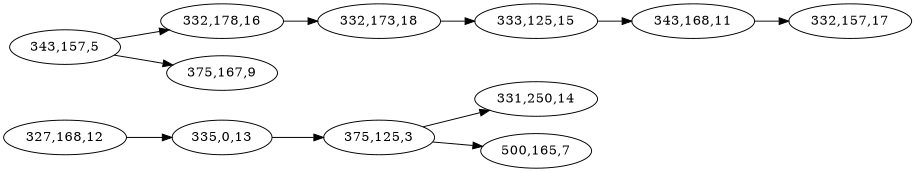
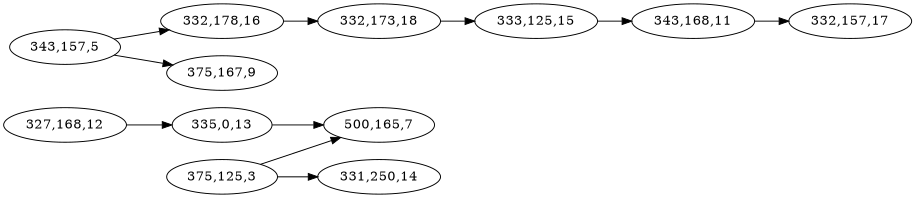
(293, 137) -> (293, 125)
